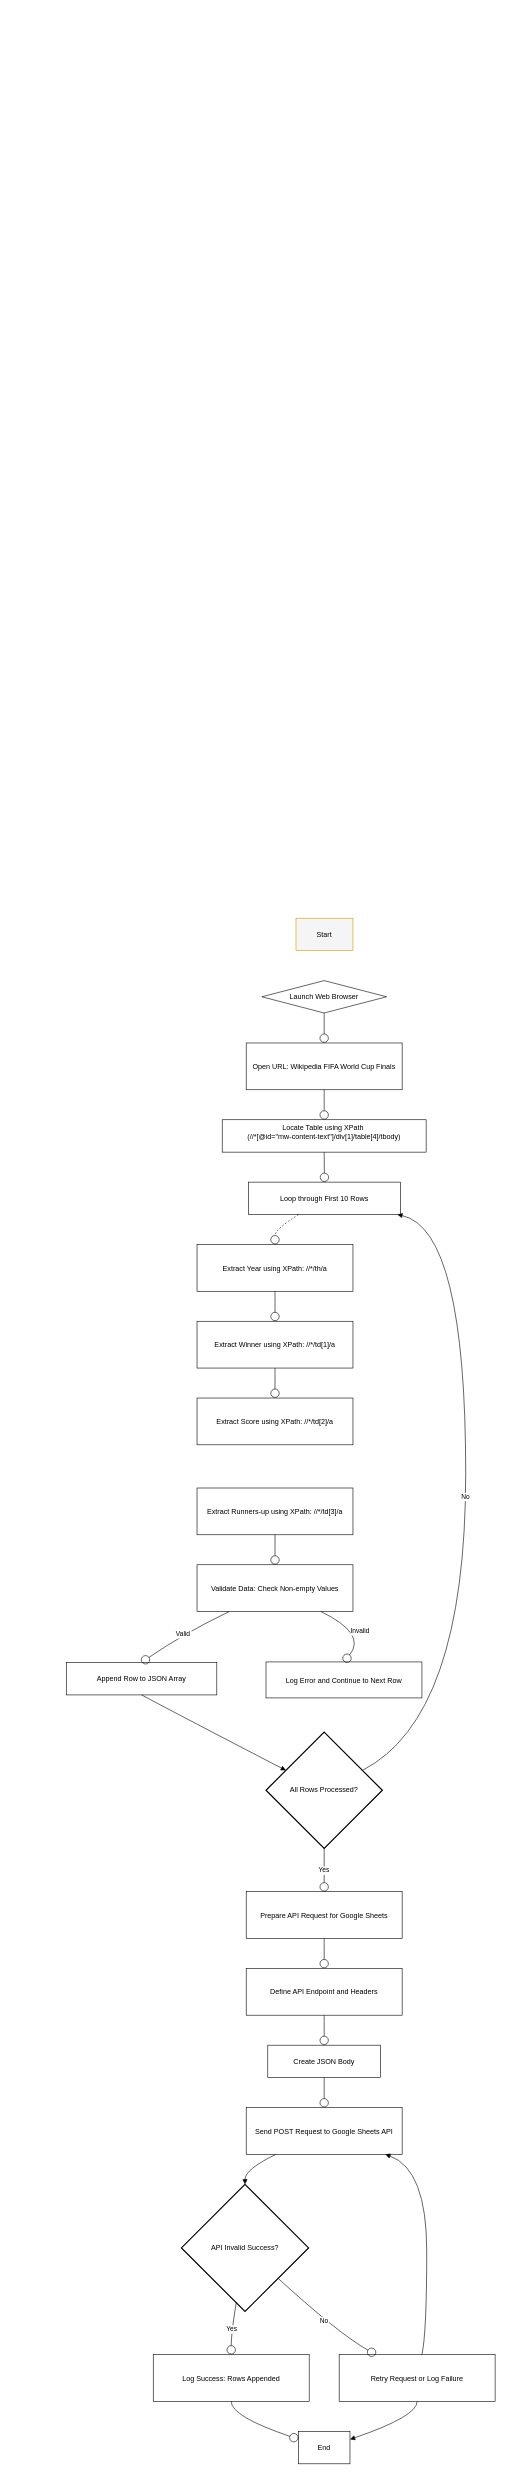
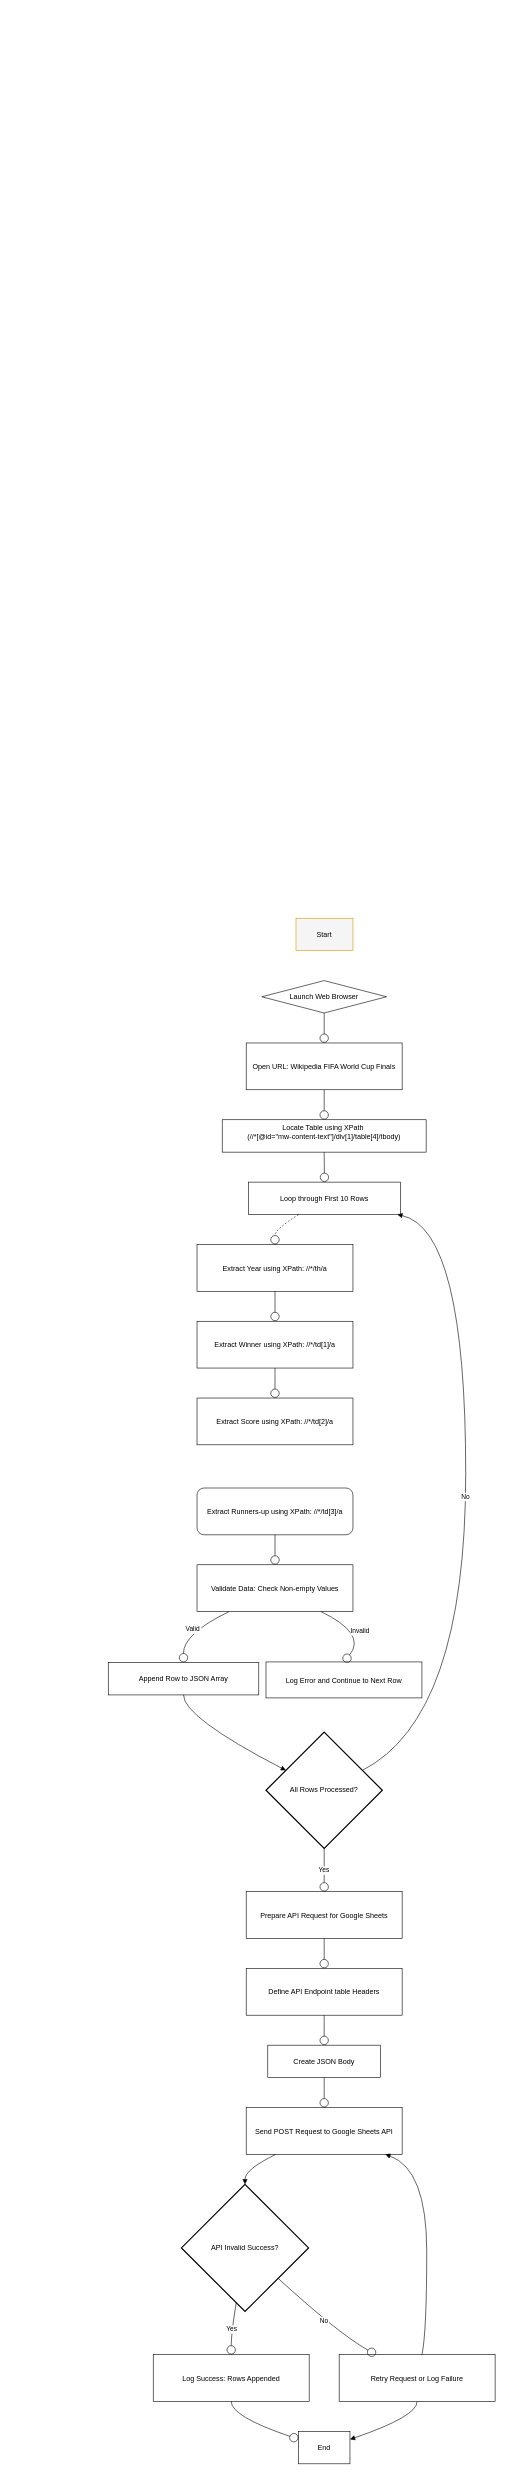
(275, 1512) -> (275, 1512)
(142, 1679) -> (184, 1679)
(324, 1993) -> (324, 1993)
